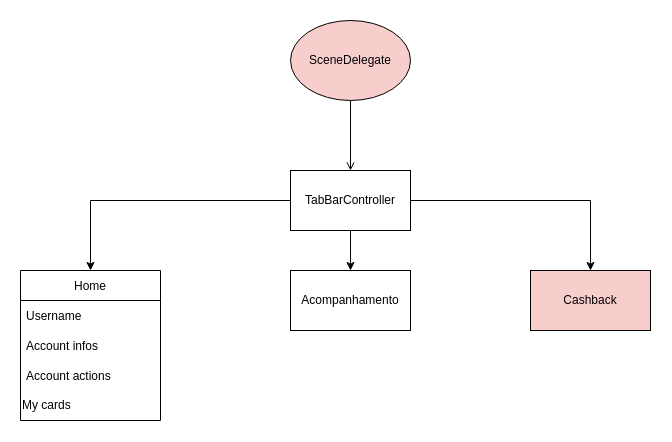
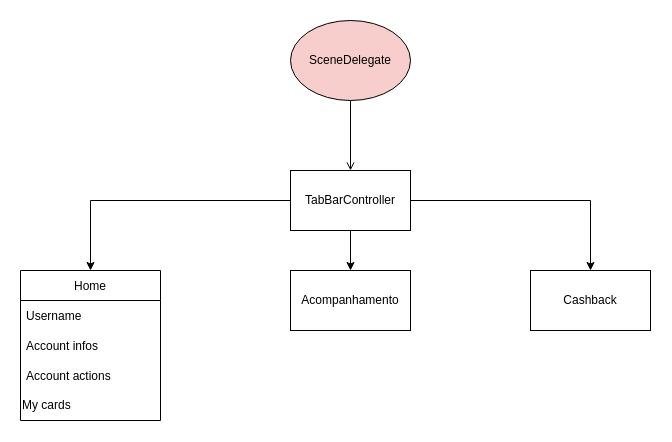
(591, 301) -> (591, 301)
